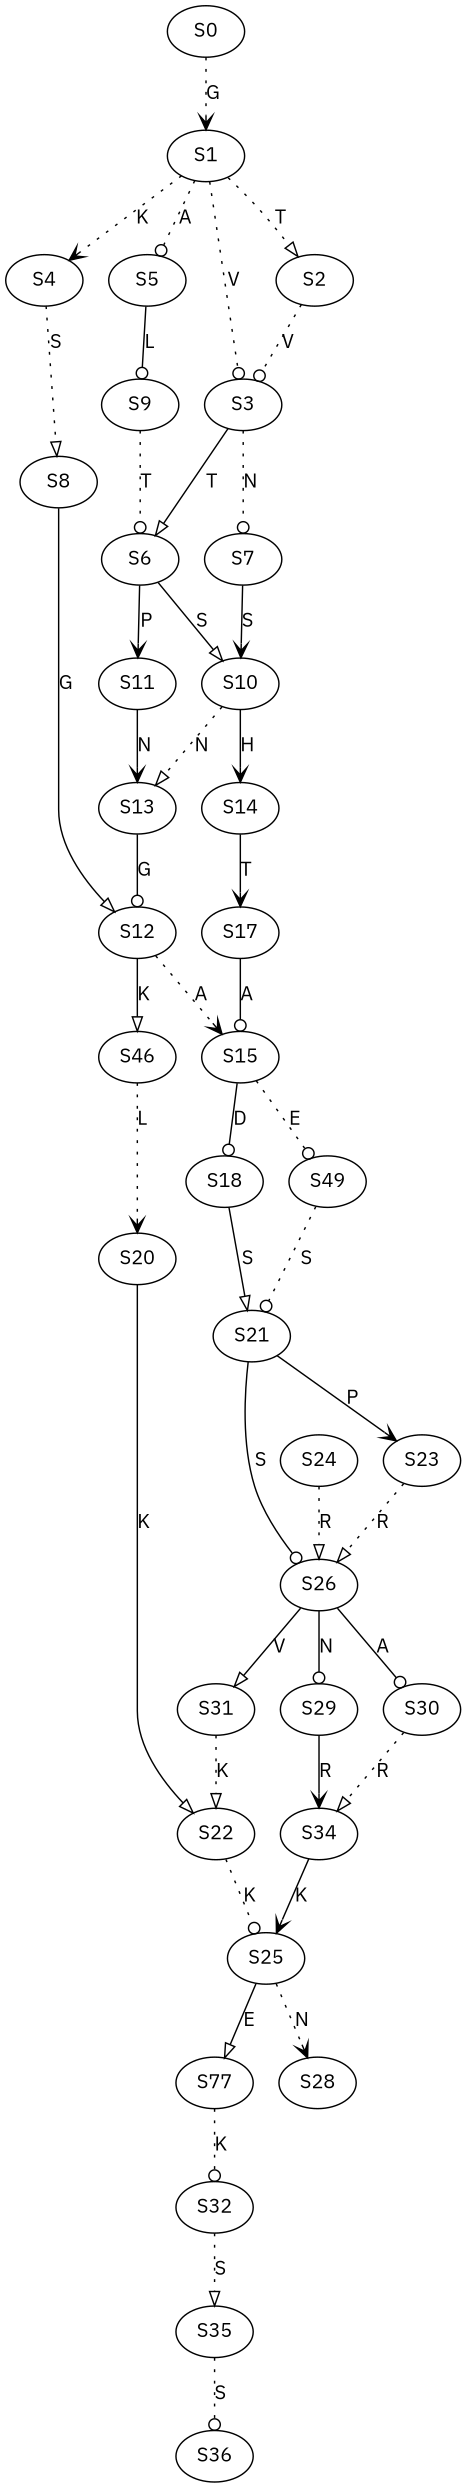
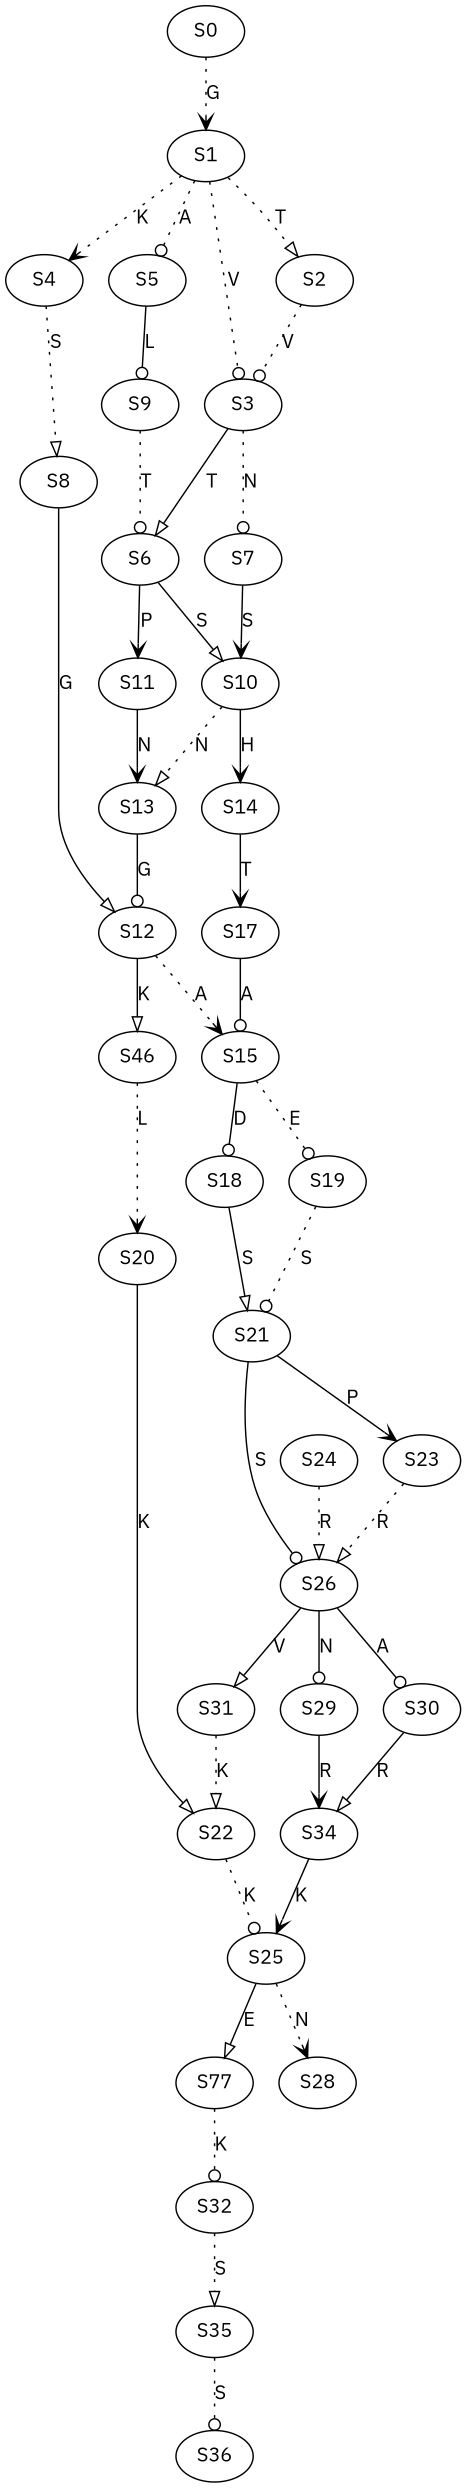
(328, 1182) -> (328, 1182)
(375, 1766) -> (375, 1766)
